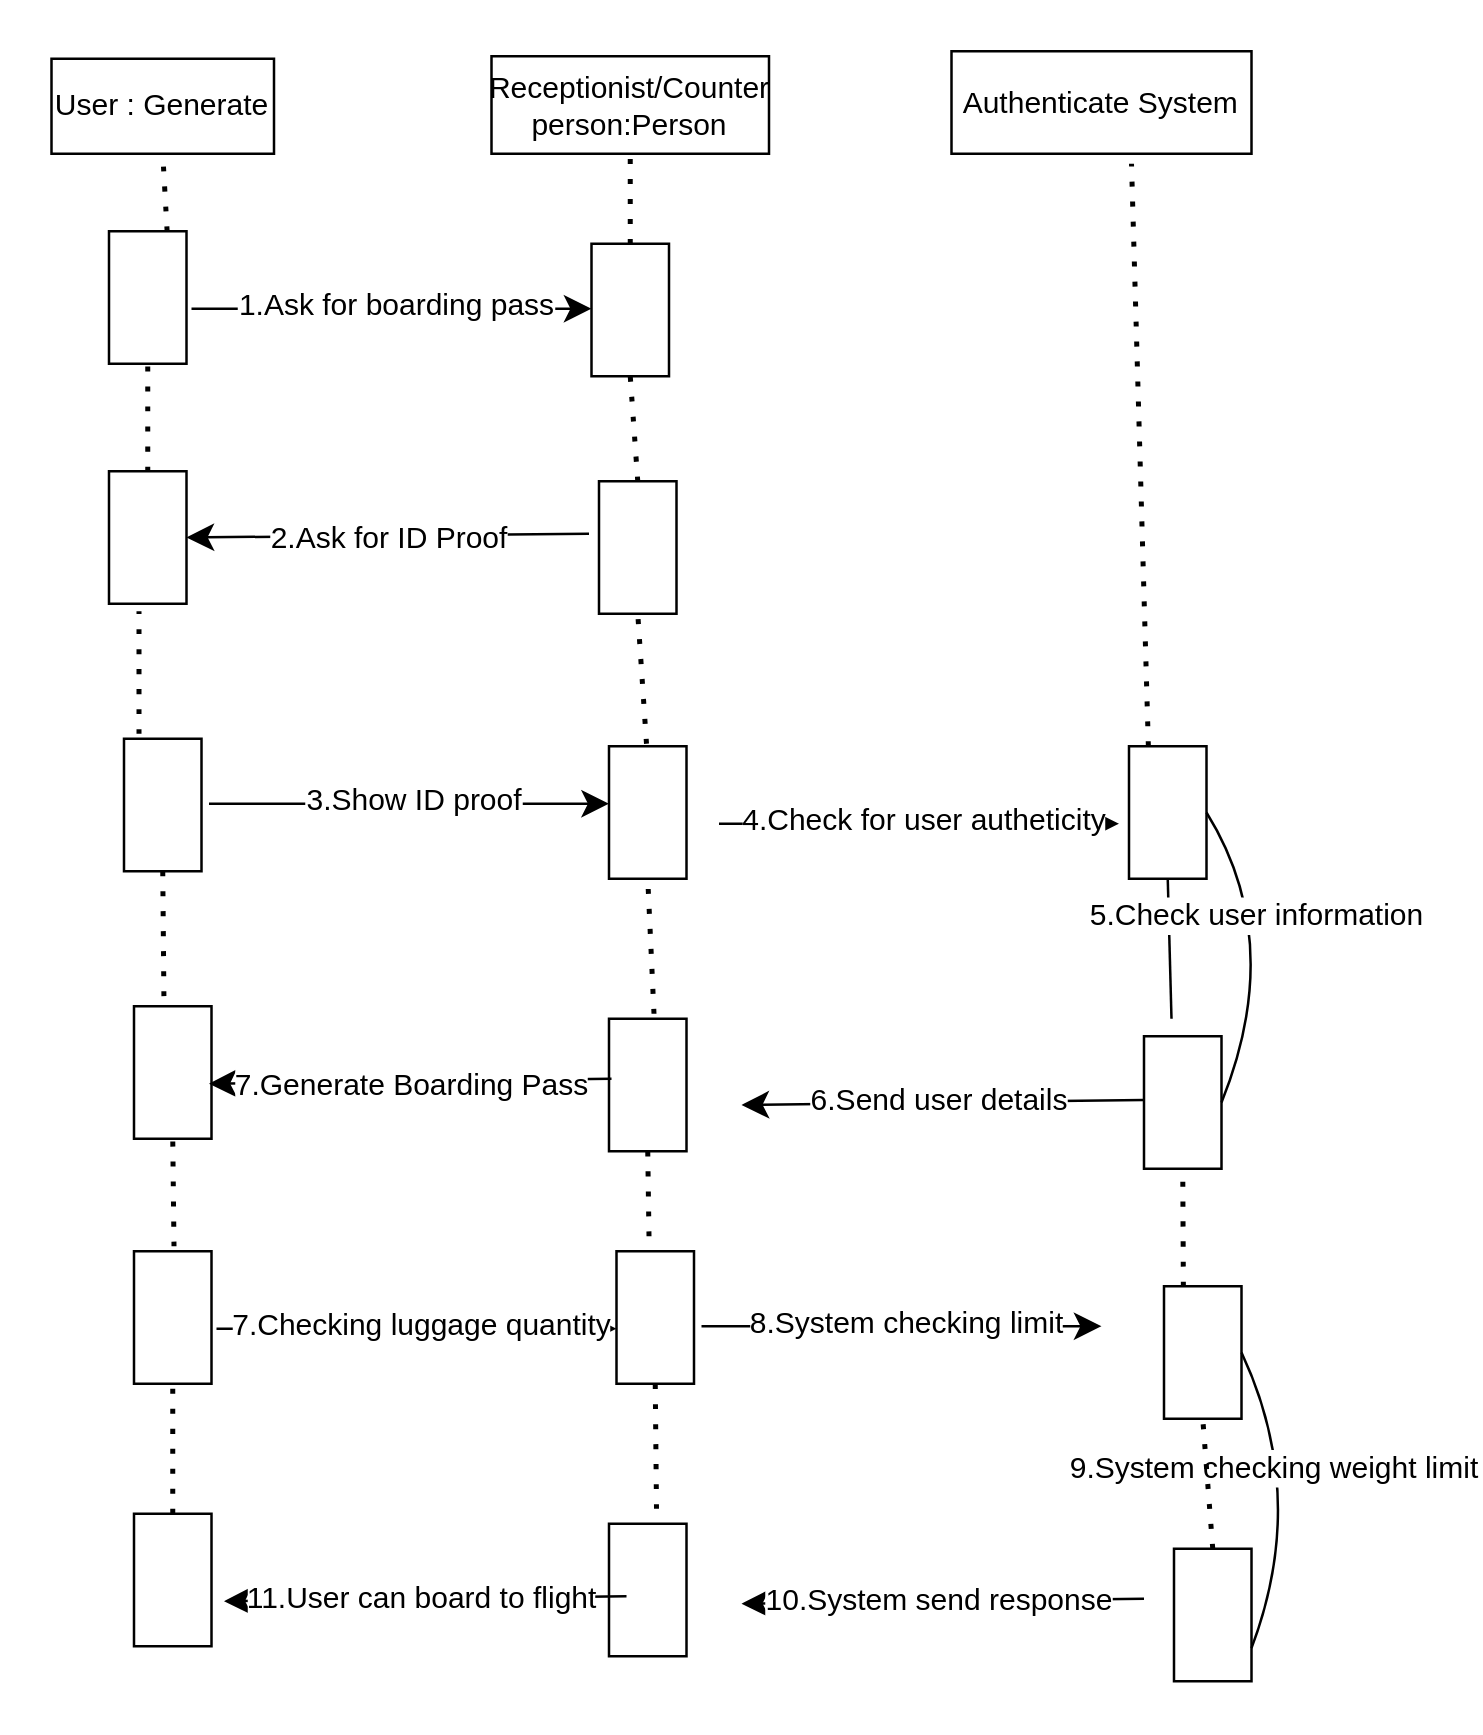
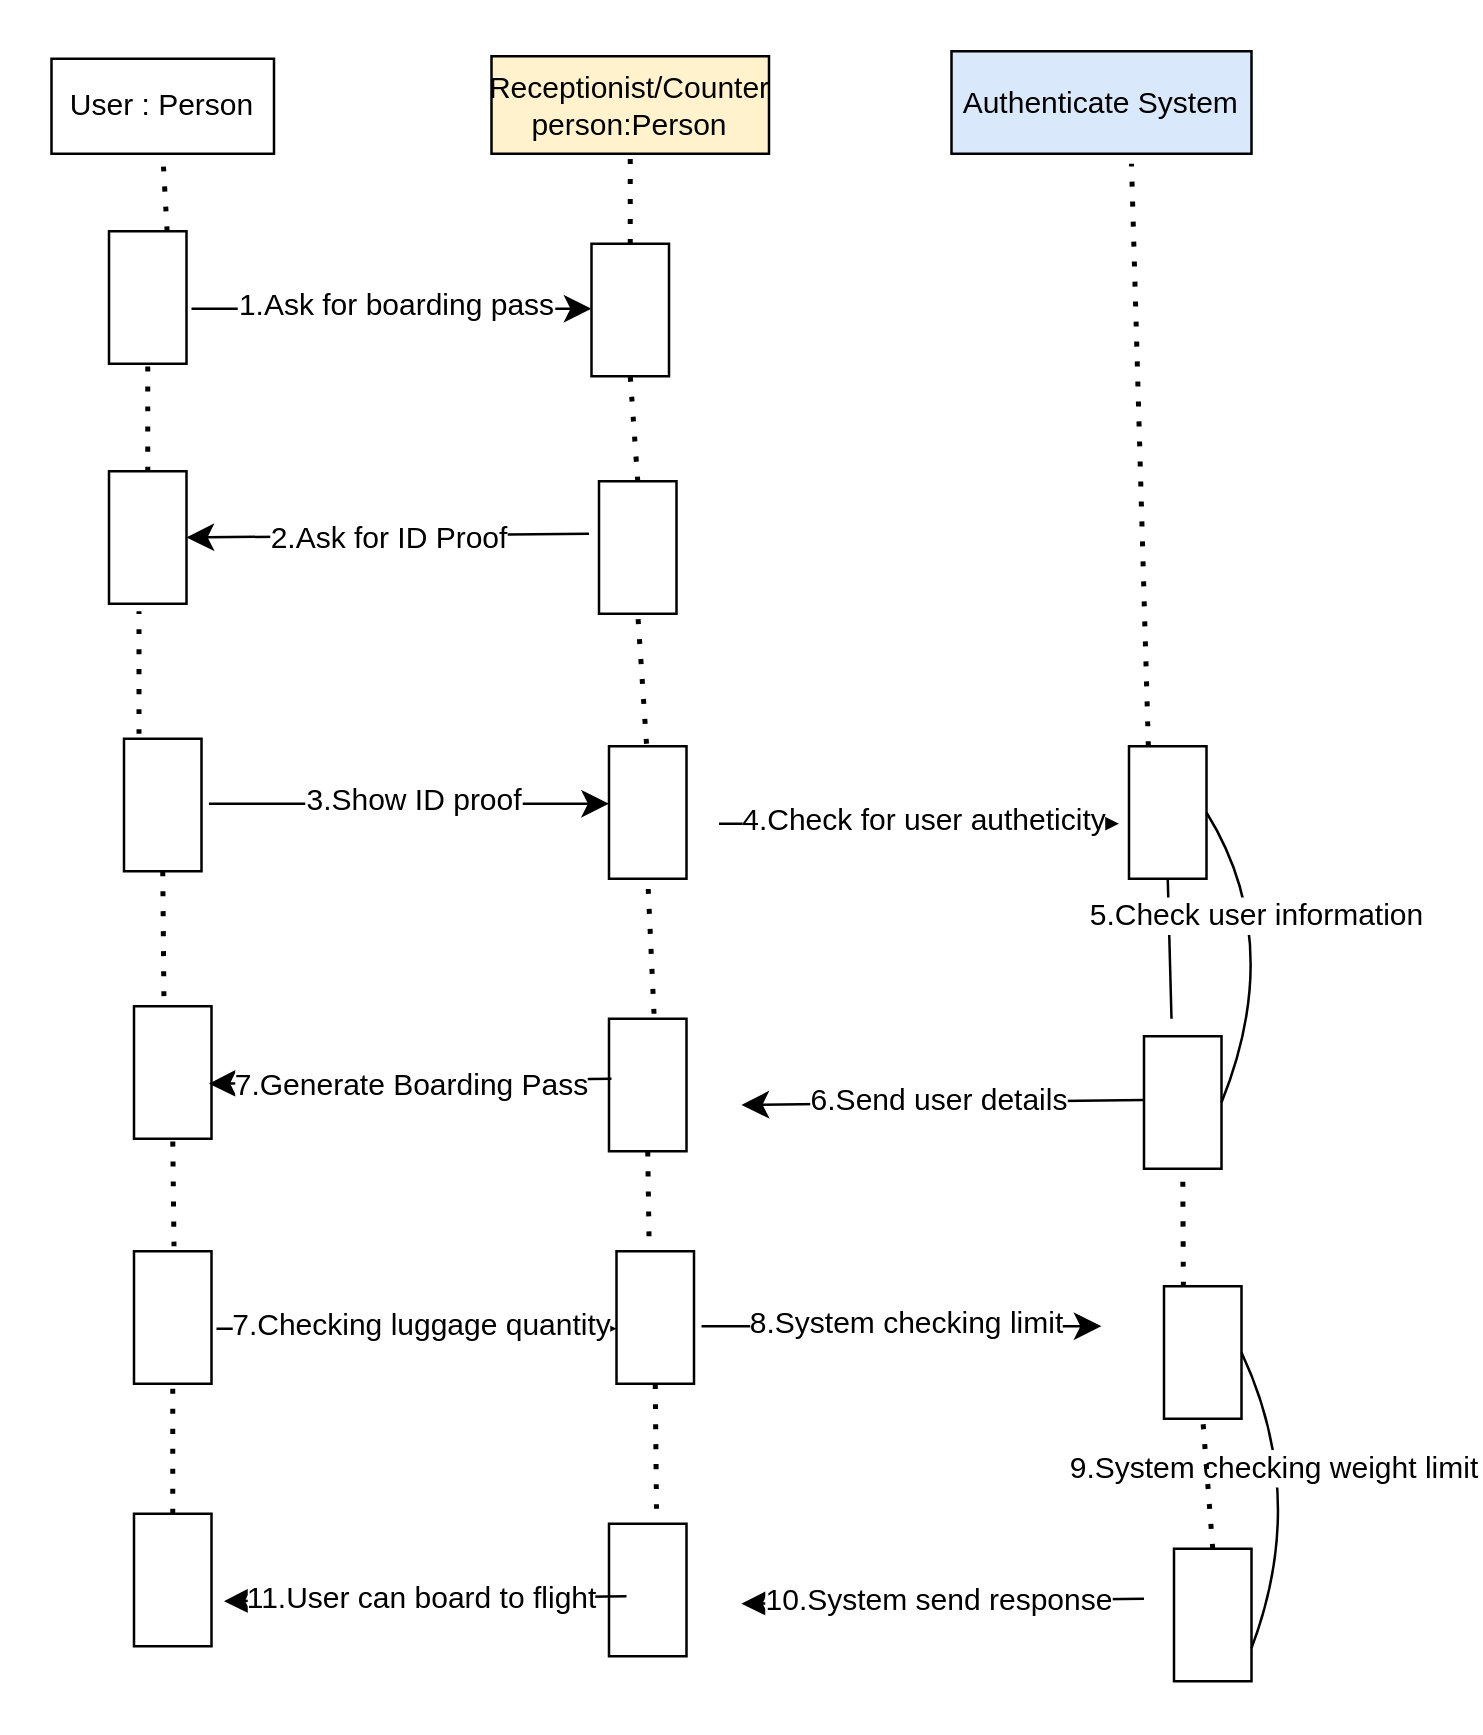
(1101, 103) -> (1101, 103)
(630, 105) -> (630, 105)
(163, 106) -> (163, 106)
